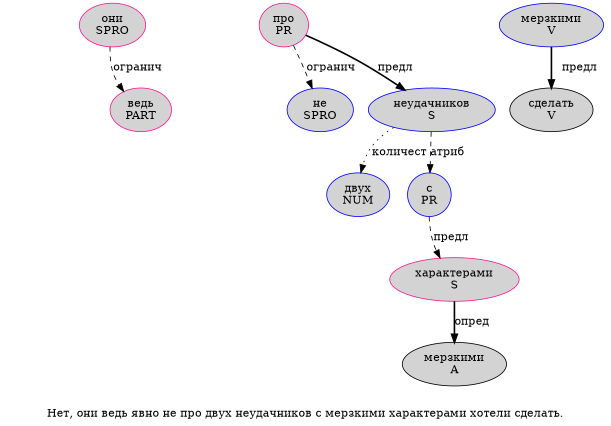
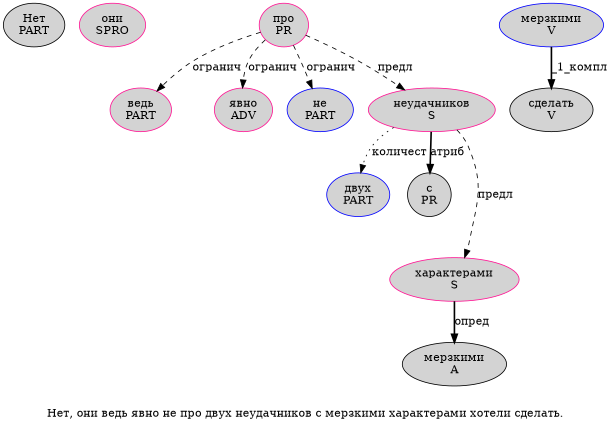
none -> (34, 25)
(353, 58) -> (353, 58)
(111, 67) -> (208, 53)
(580, 67) -> (580, 67)
none -> (243, 110)
(320, 110) -> (320, 110)
(432, 110) -> (432, 110)
(431, 148) -> (431, 148)
(358, 195) -> (358, 195)
(429, 195) -> (429, 195)
(431, 234) -> (478, 188)
